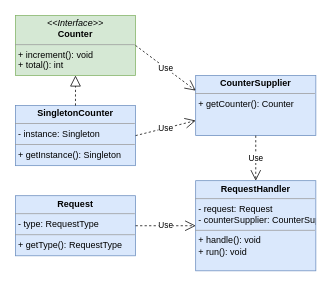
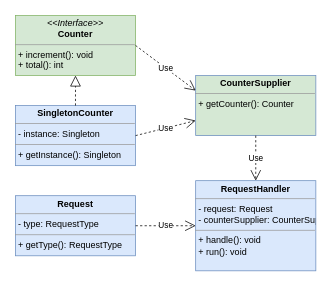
(255, 105) -> (255, 105)
